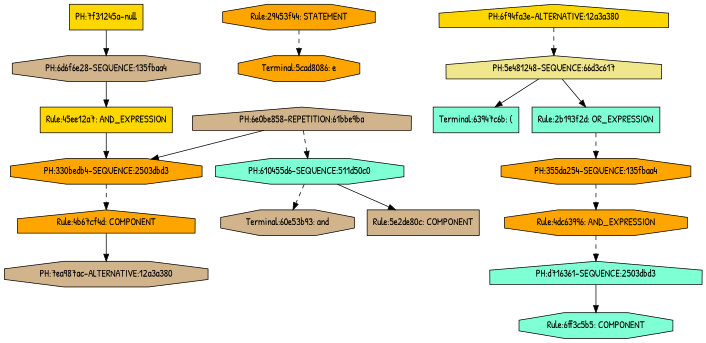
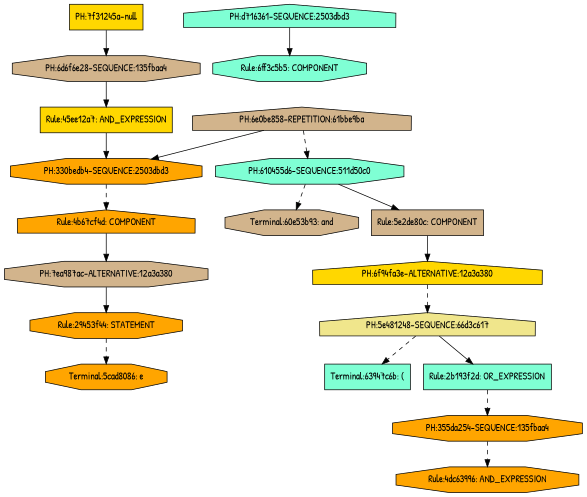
(520, 91) -> (402, 348)
none -> (427, 245)
(596, 245) -> none
none -> (106, 296)
